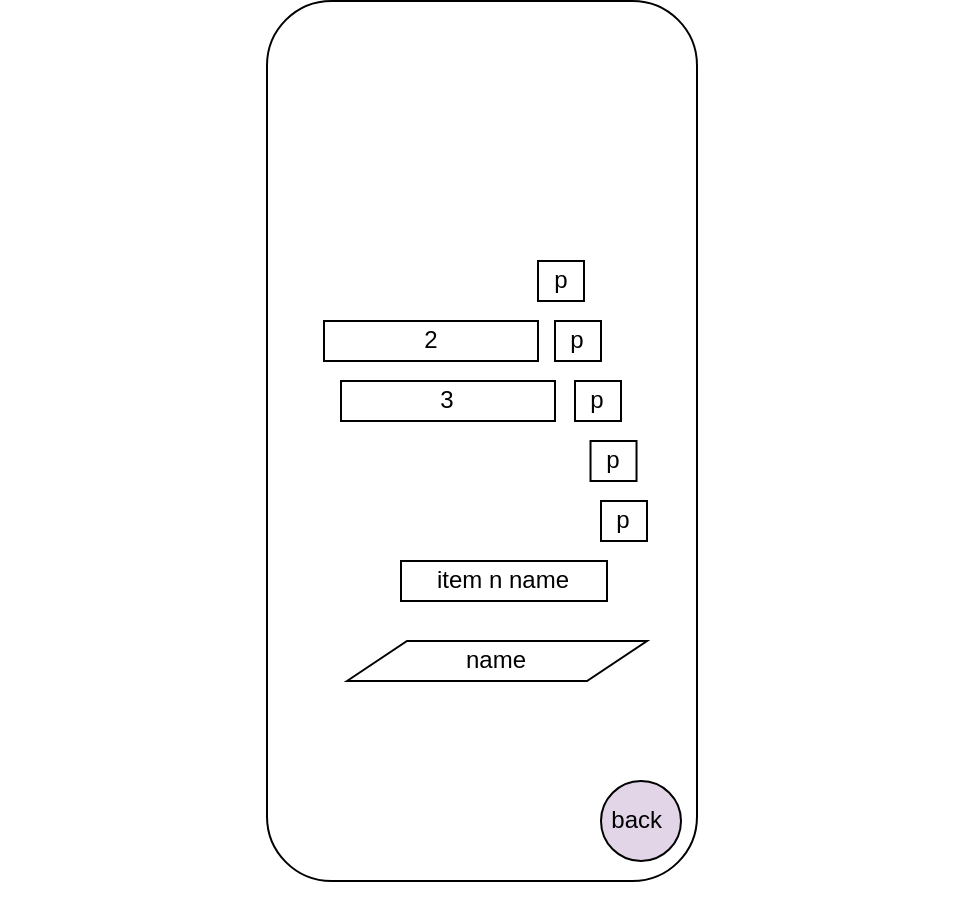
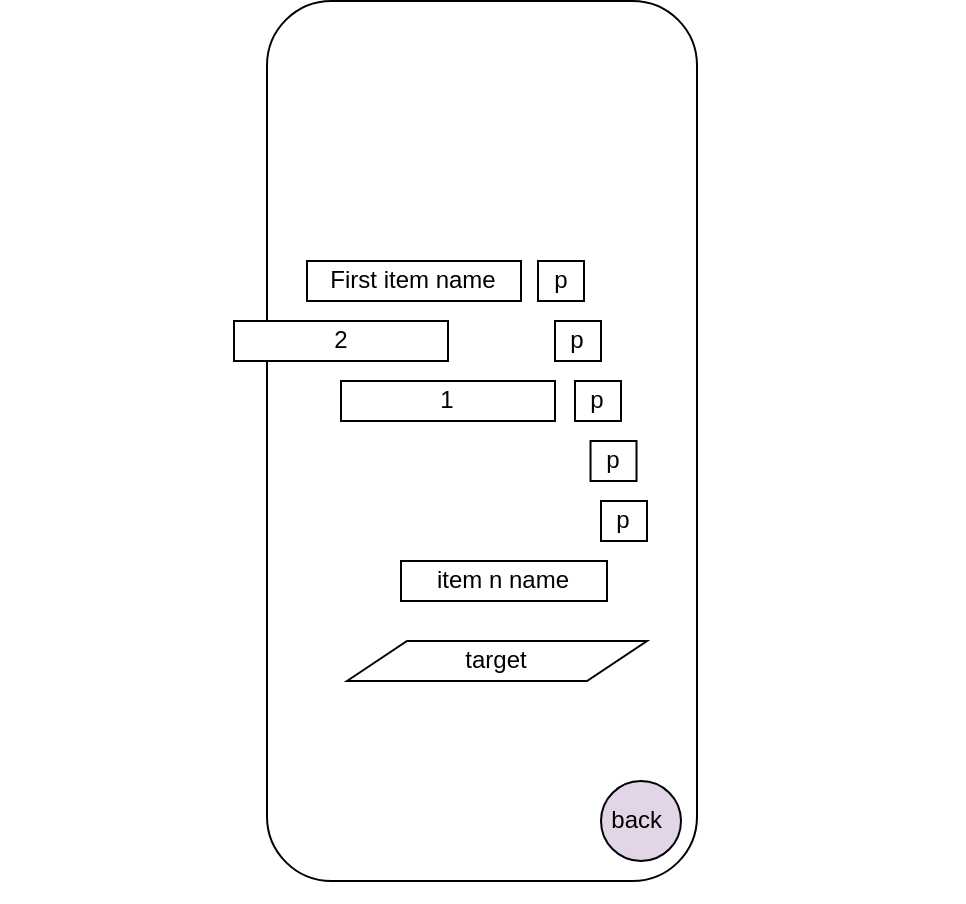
none -> (414, 281)
(431, 341) -> (341, 341)
(448, 401) -> (448, 401)
(497, 661) -> (497, 661)
